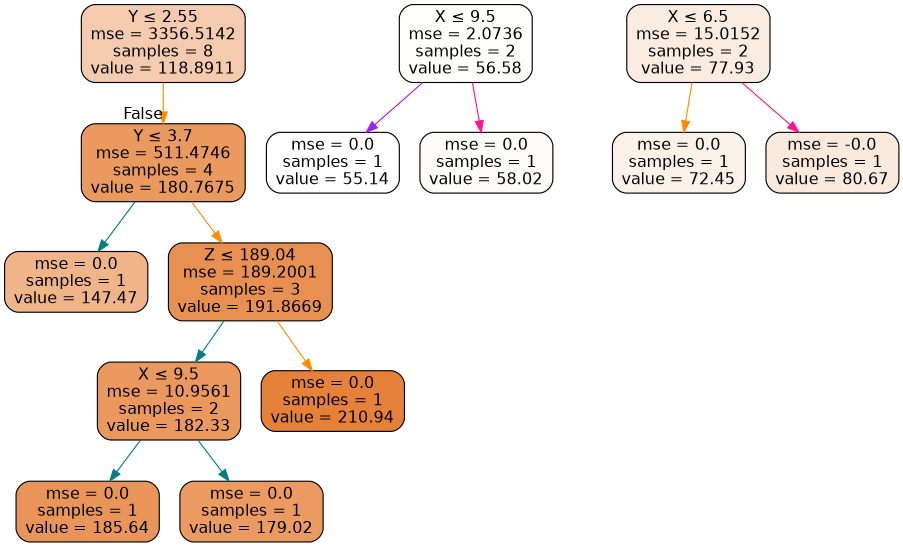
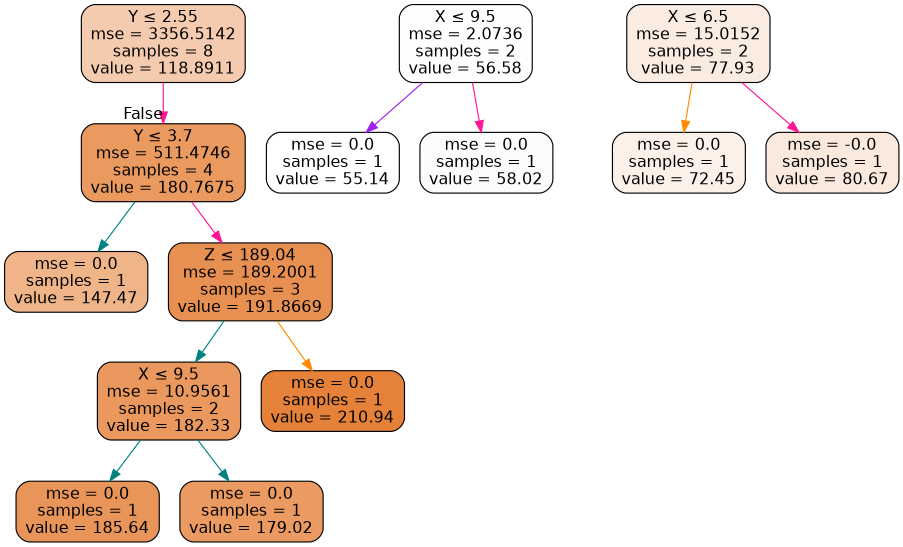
(163, 97) -> (163, 97)
(203, 217) -> (203, 217)
